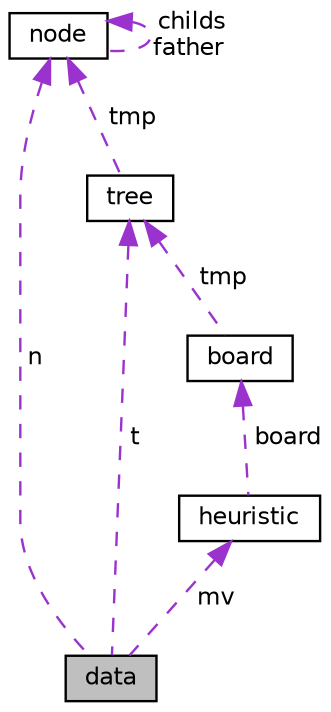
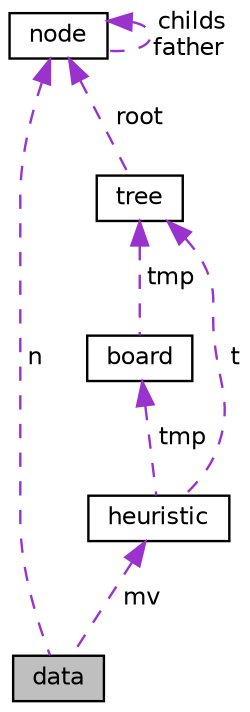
(129, 118) -> (136, 118)
(284, 438) -> (179, 438)
(120, 450) -> (219, 369)
